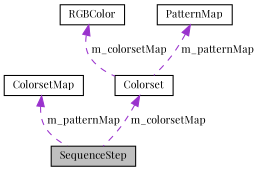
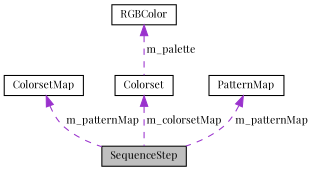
(128, 50) -> (170, 50)
(171, 56) -> (217, 131)
